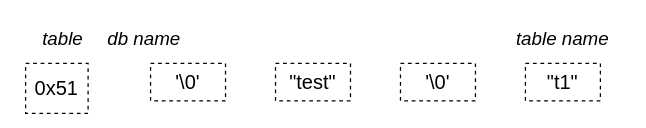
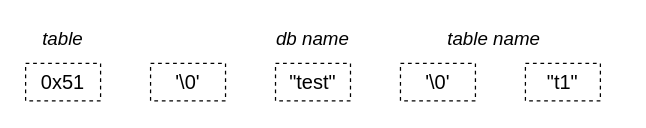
(144, 38) -> (313, 38)
(563, 38) -> (494, 38)
(57, 88) -> (63, 82)
